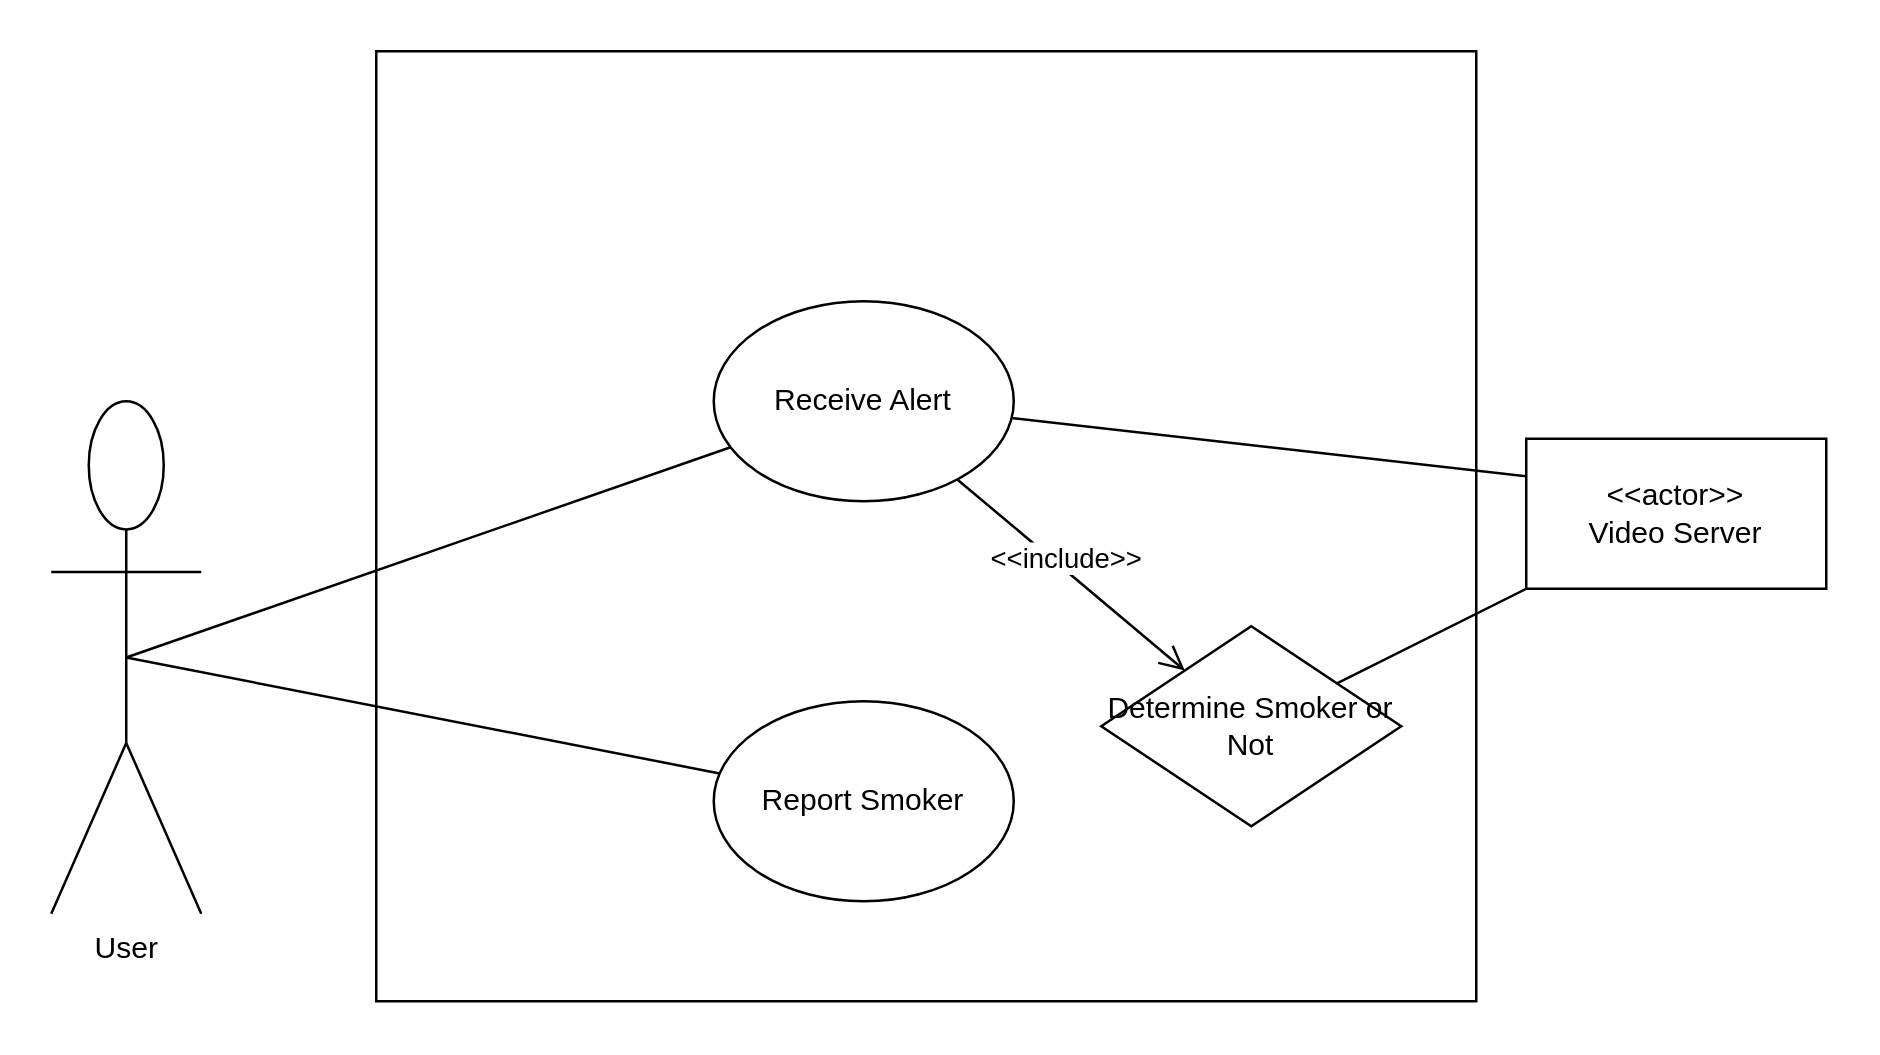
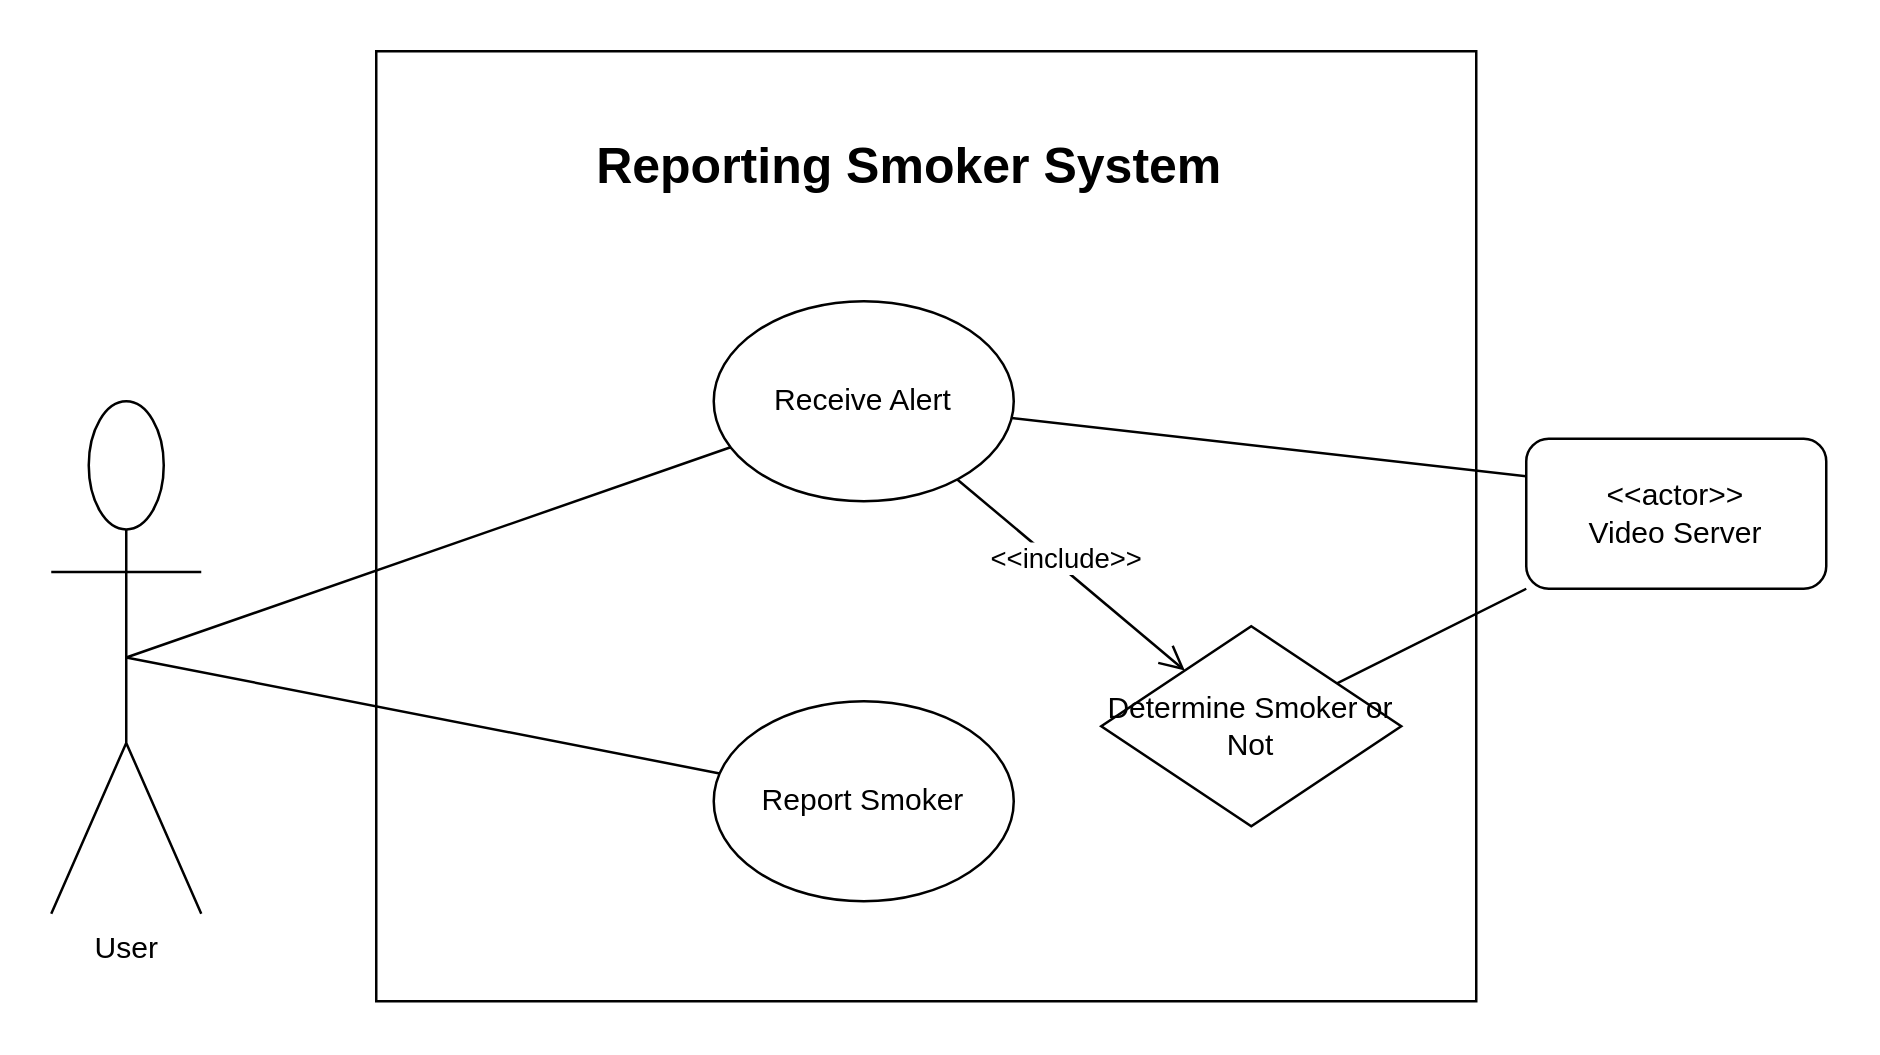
none -> (910, 164)
(1676, 514) -> (1676, 514)
